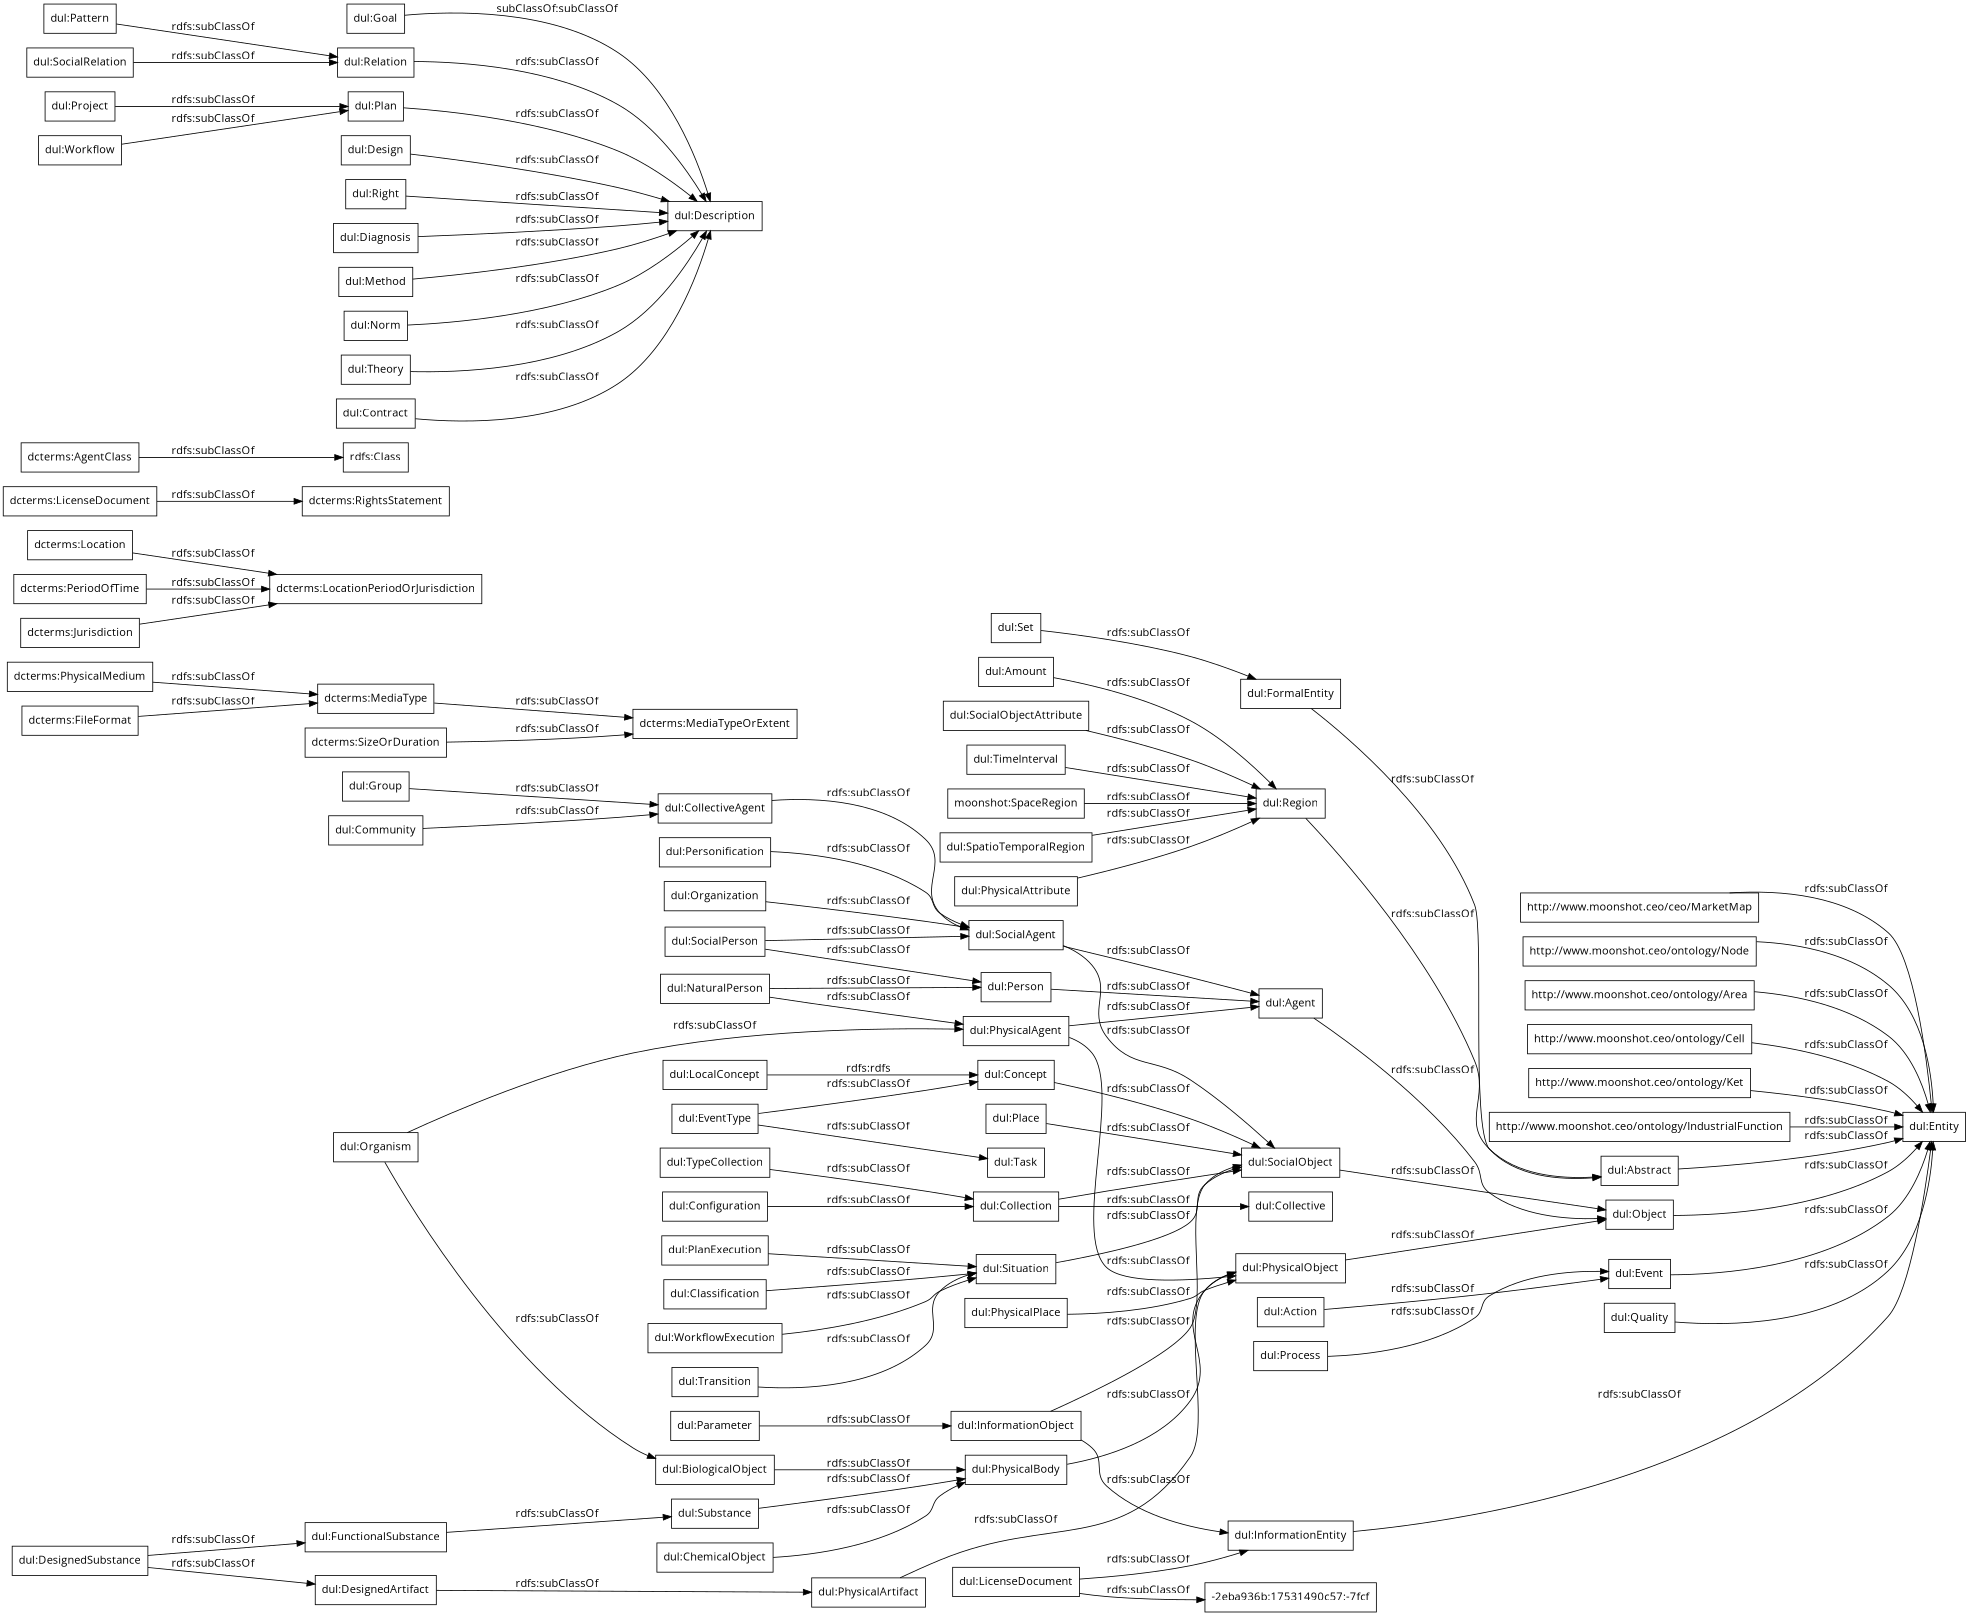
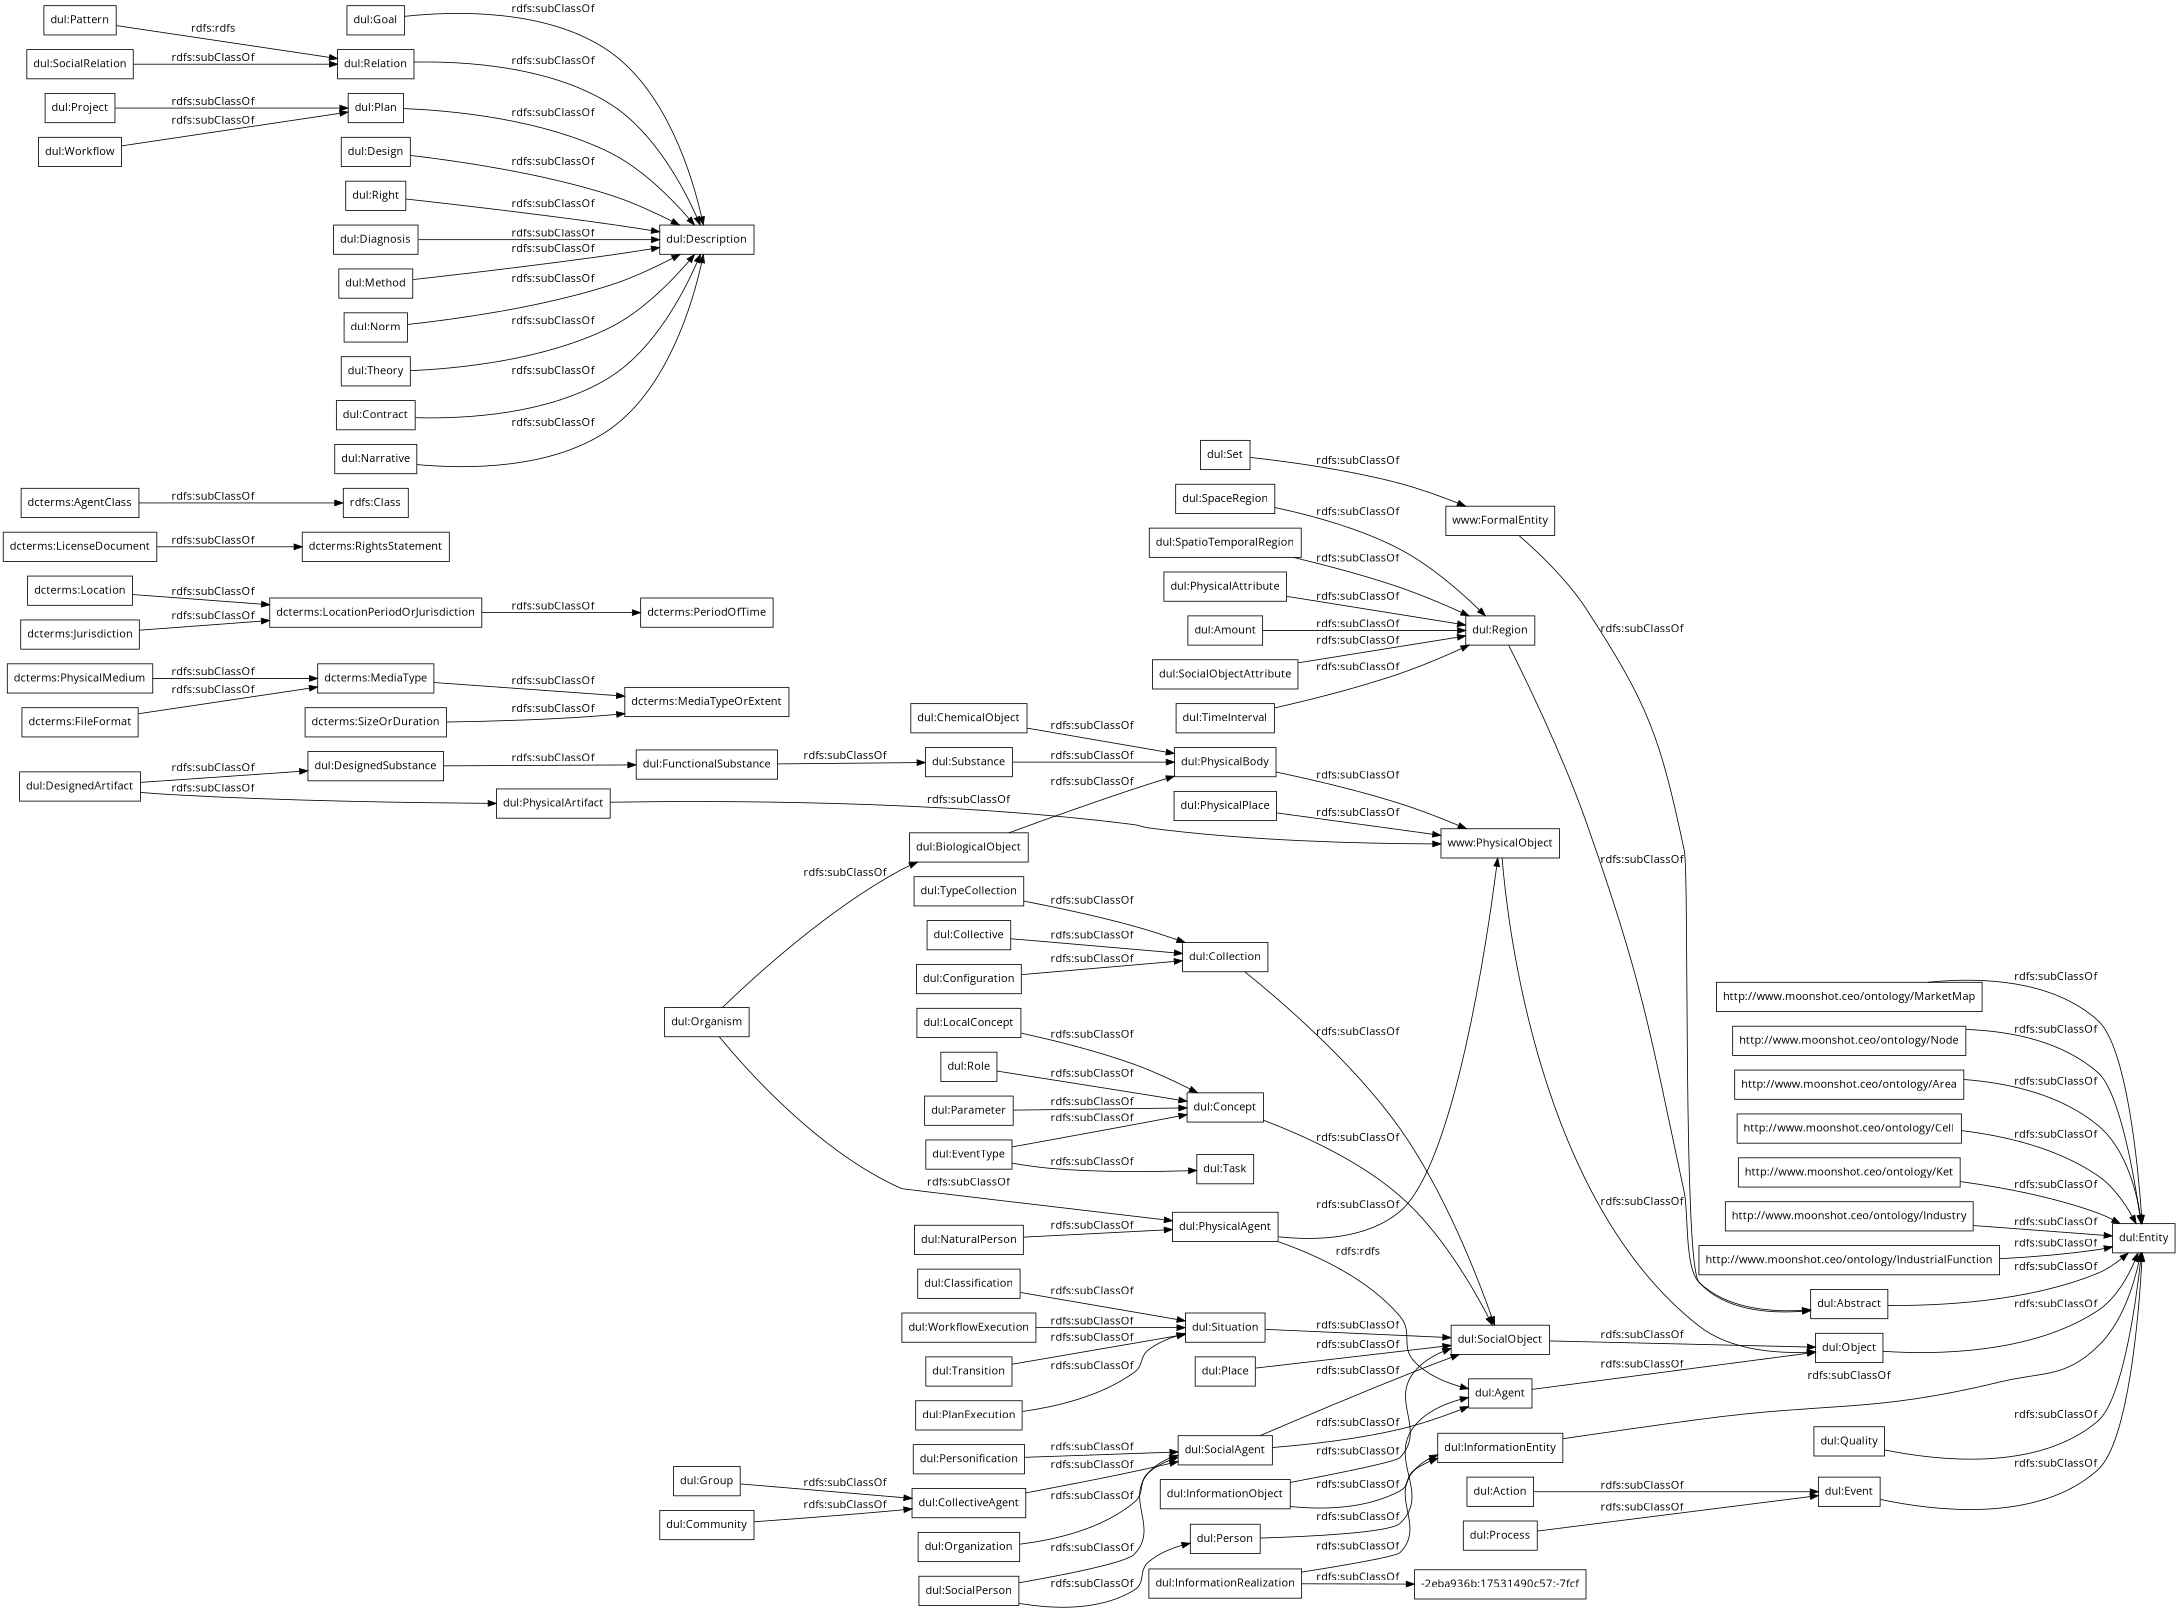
(557, 9) -> (553, 9)
(213, 27) -> (213, 29)
none -> (376, 459)
(204, 589) -> (557, 613)
(1291, 694) -> (1500, 521)
(1016, 804) -> (1225, 499)
(1640, 908) -> (1849, 997)
(871, 988) -> none
(1148, 1007) -> (1358, 1252)
none -> (969, 1067)
(869, 1069) -> (1092, 1035)
(1150, 1207) -> (1092, 946)
none -> (1849, 1216)
(1291, 1268) -> (1500, 843)
(851, 1426) -> (1096, 1109)
(227, 1575) -> (220, 777)
(1016, 1582) -> (1225, 1584)
